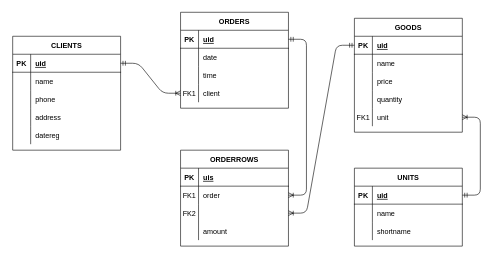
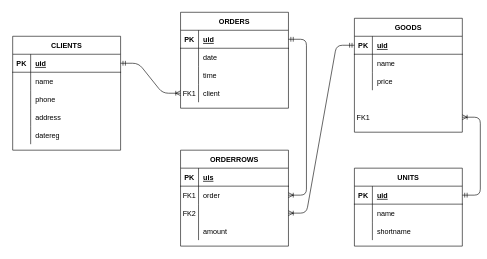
(417, 99) -> none
(417, 117) -> none
